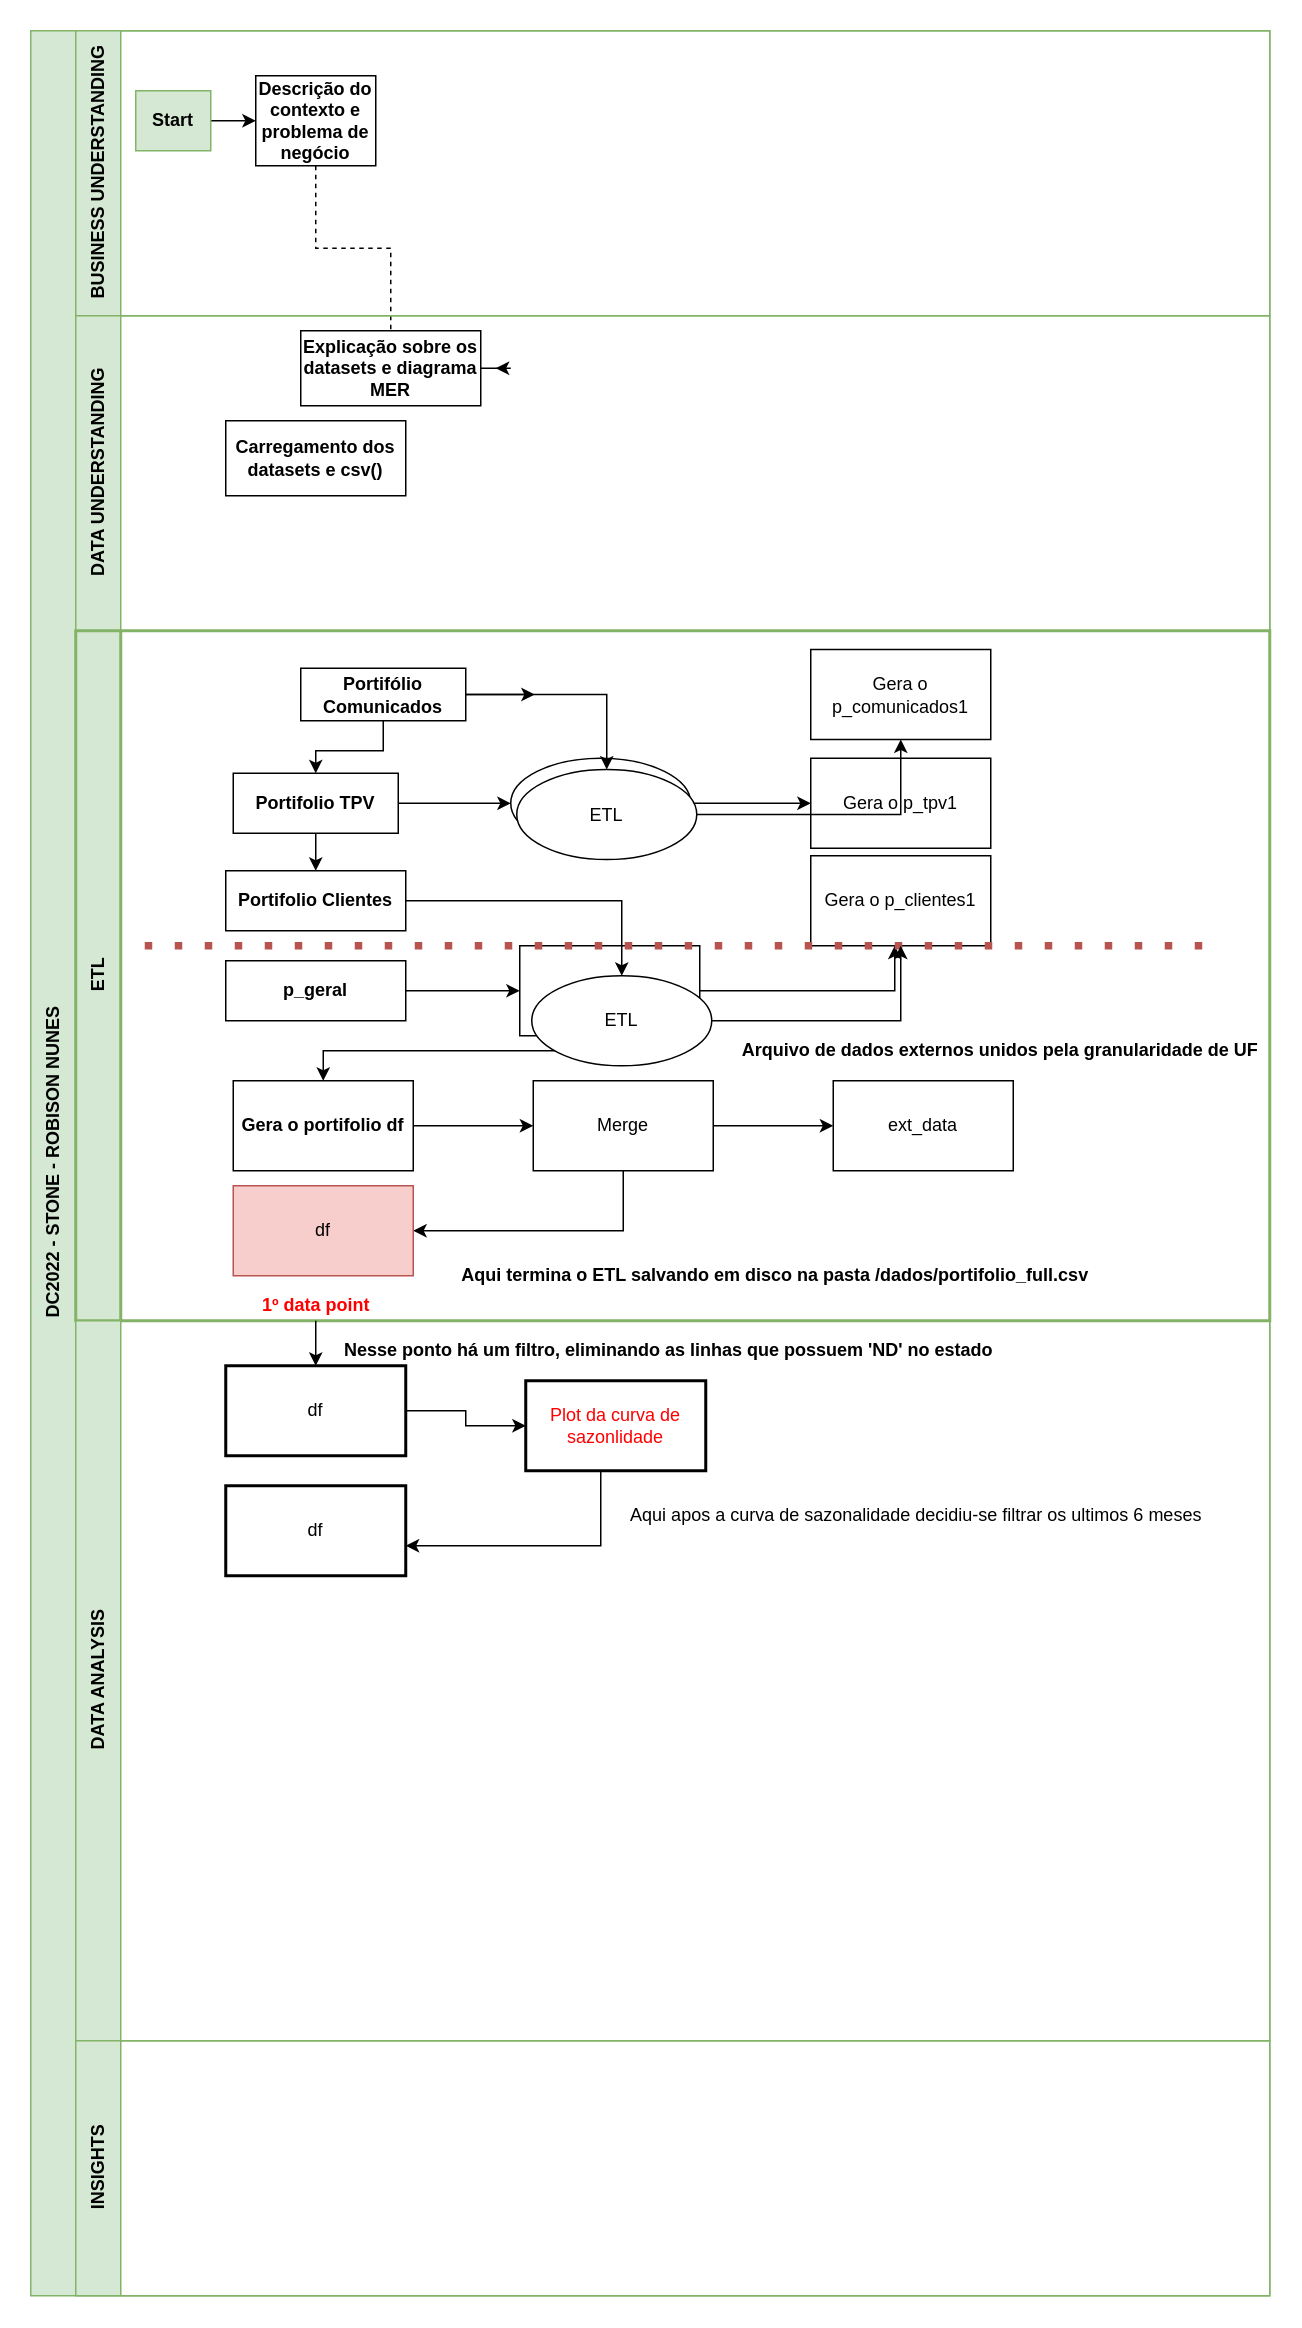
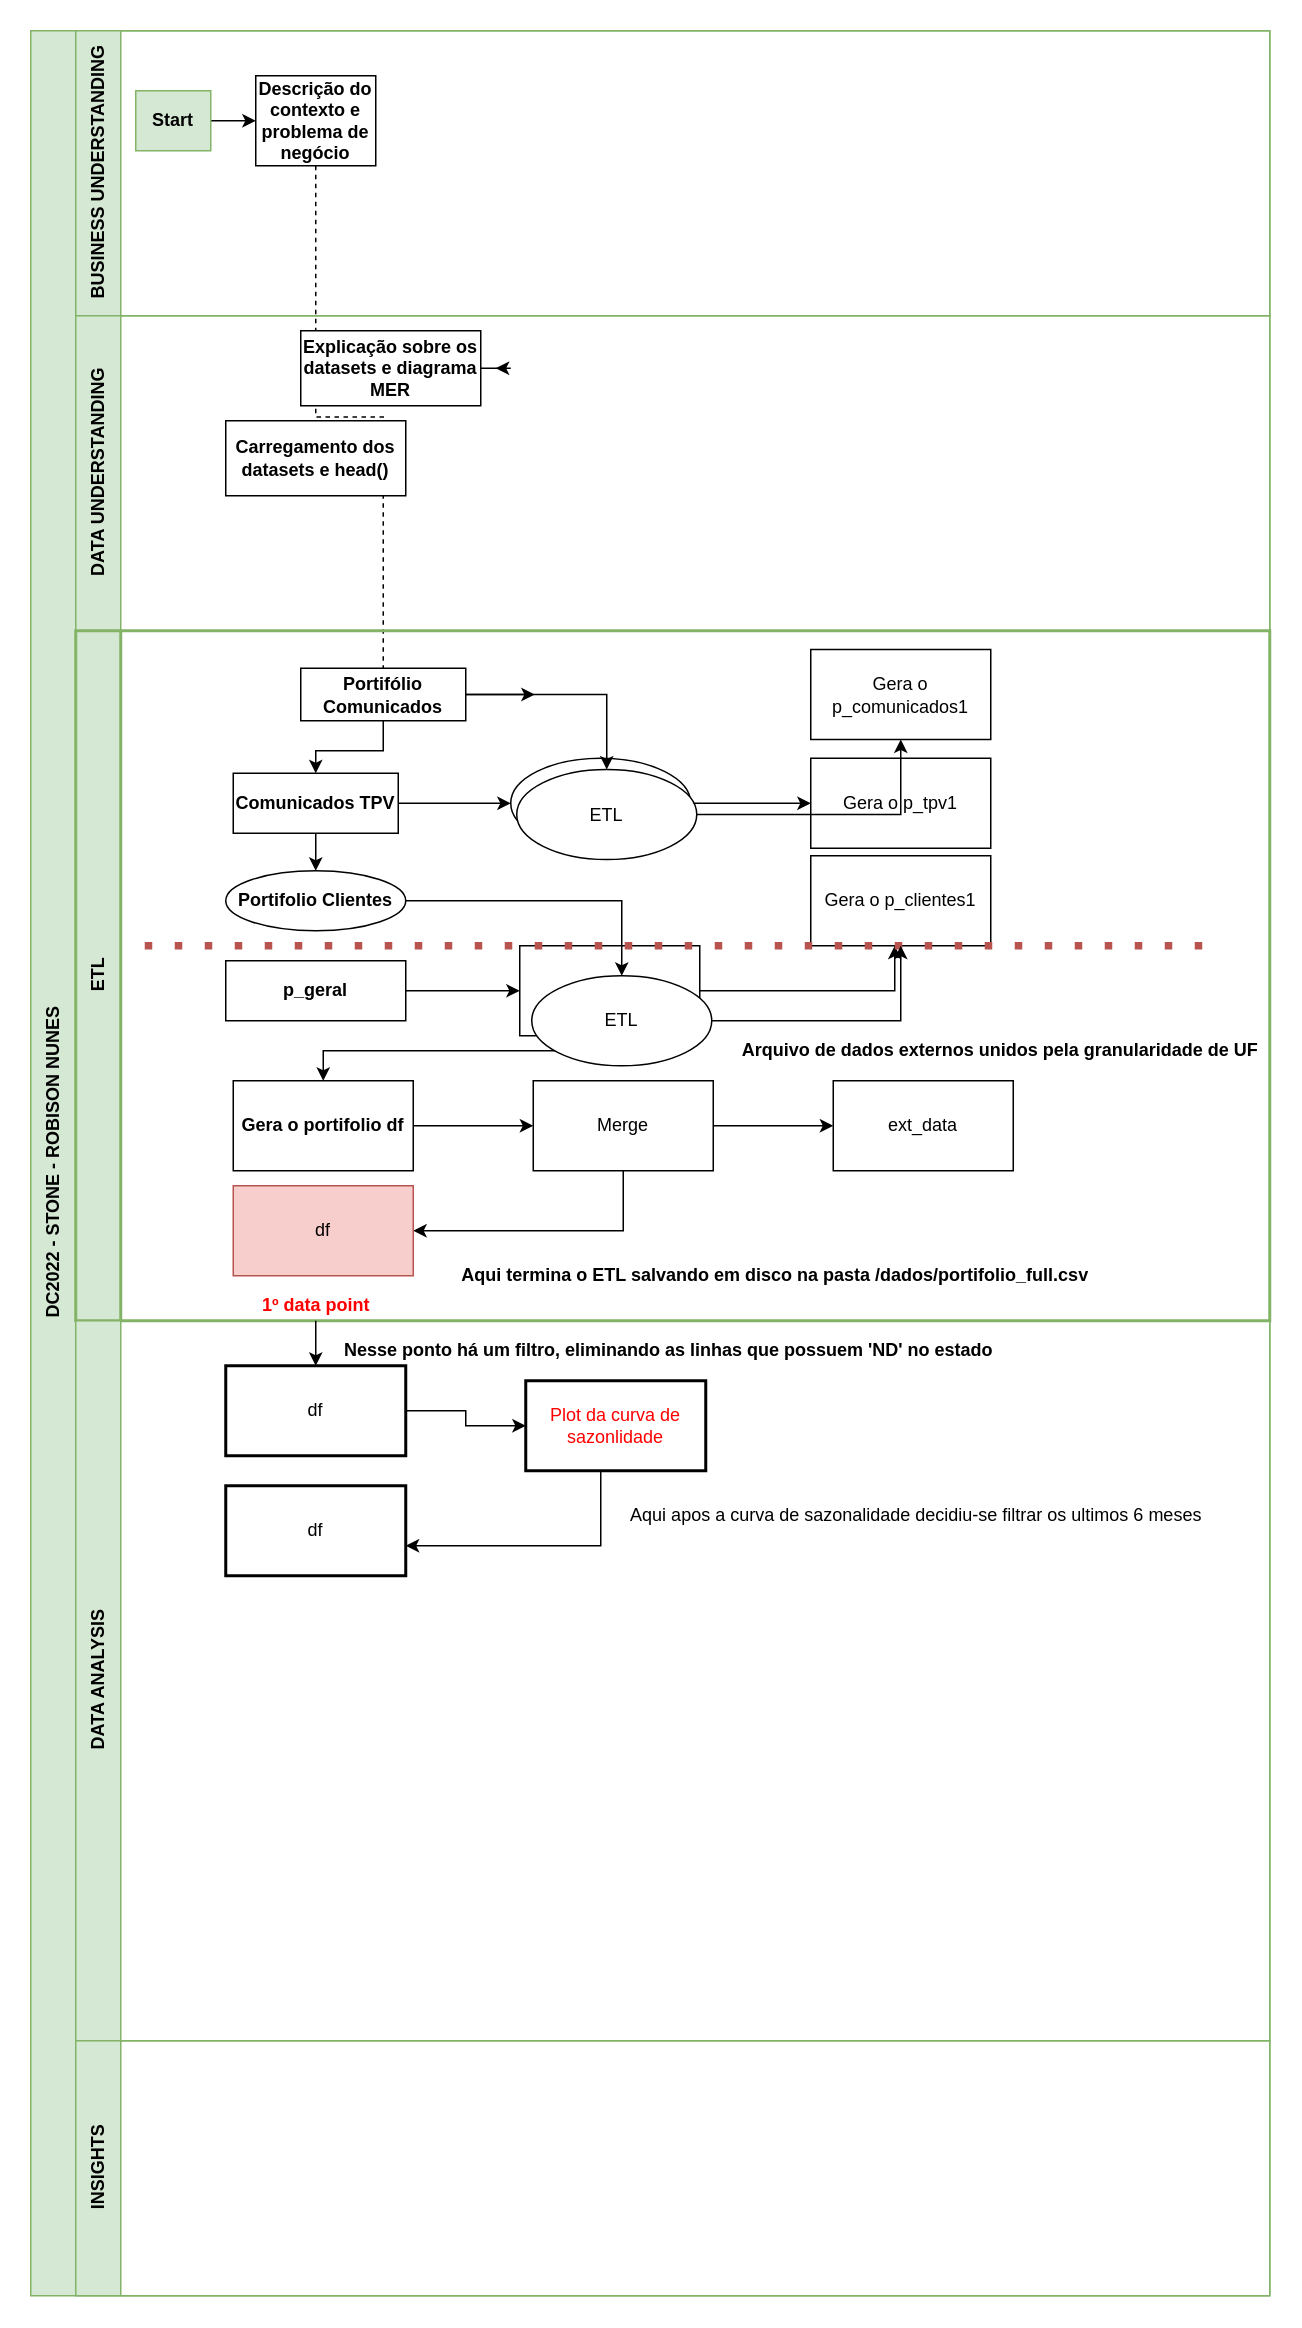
(391, 249) -> (383, 581)
(316, 458) -> (316, 458)
(316, 803) -> (316, 803)
(316, 901) -> (316, 901)
